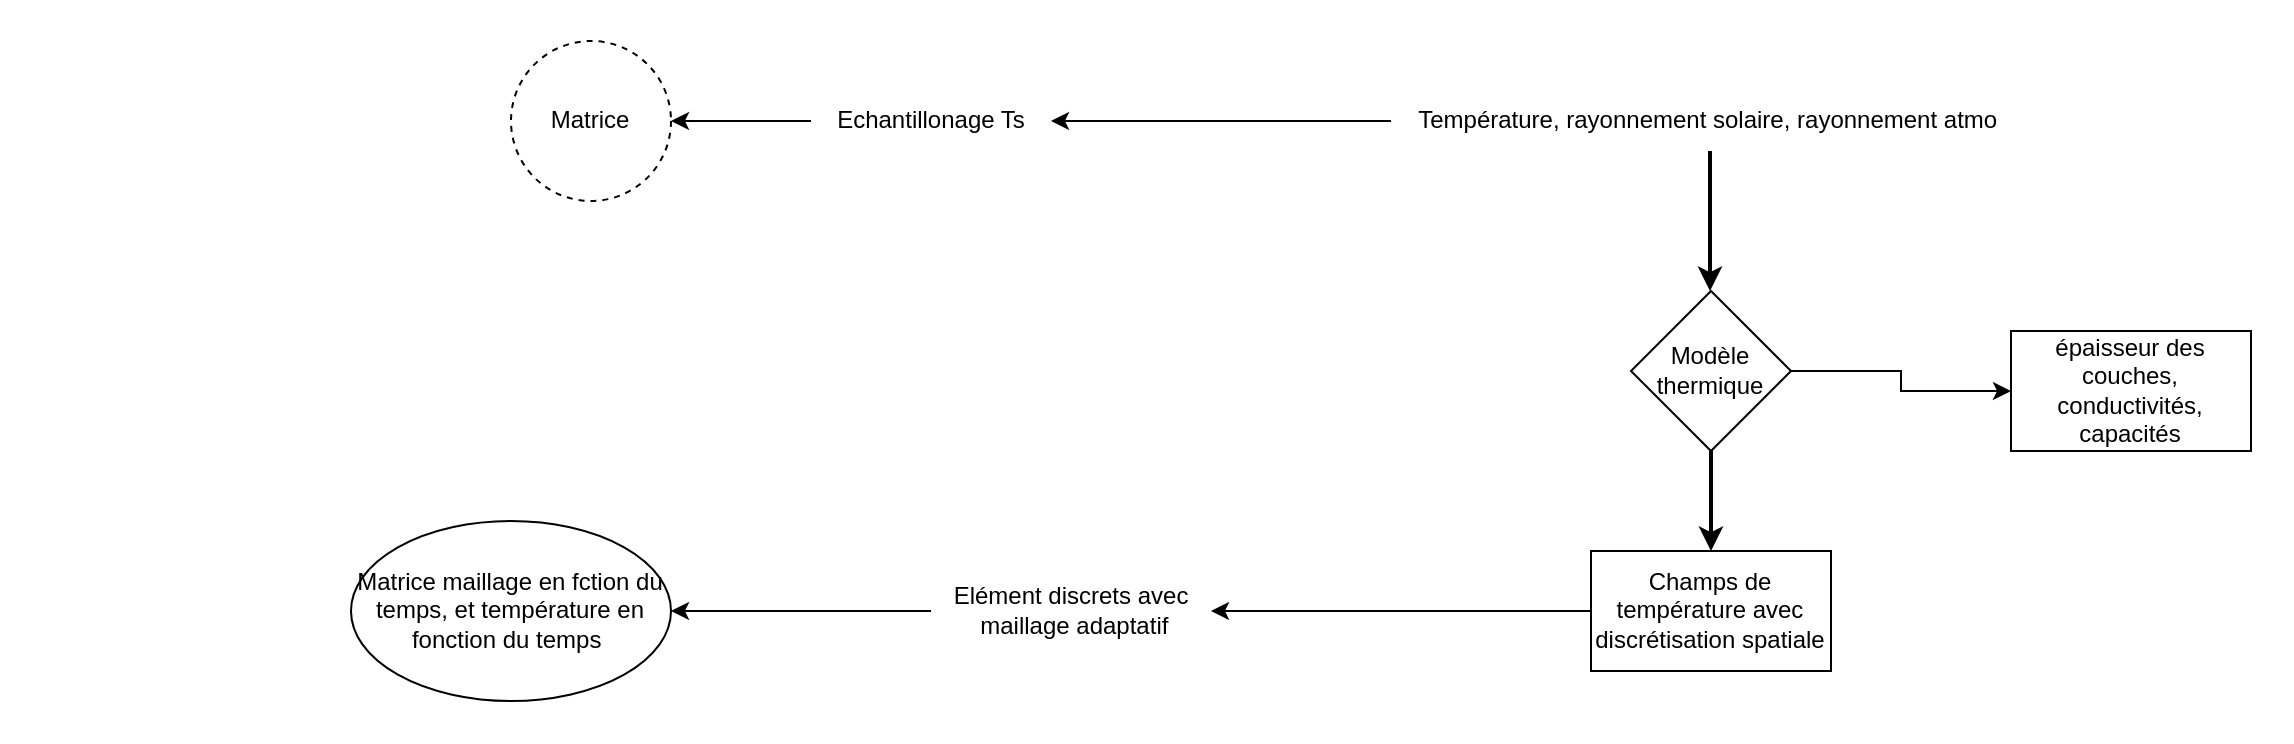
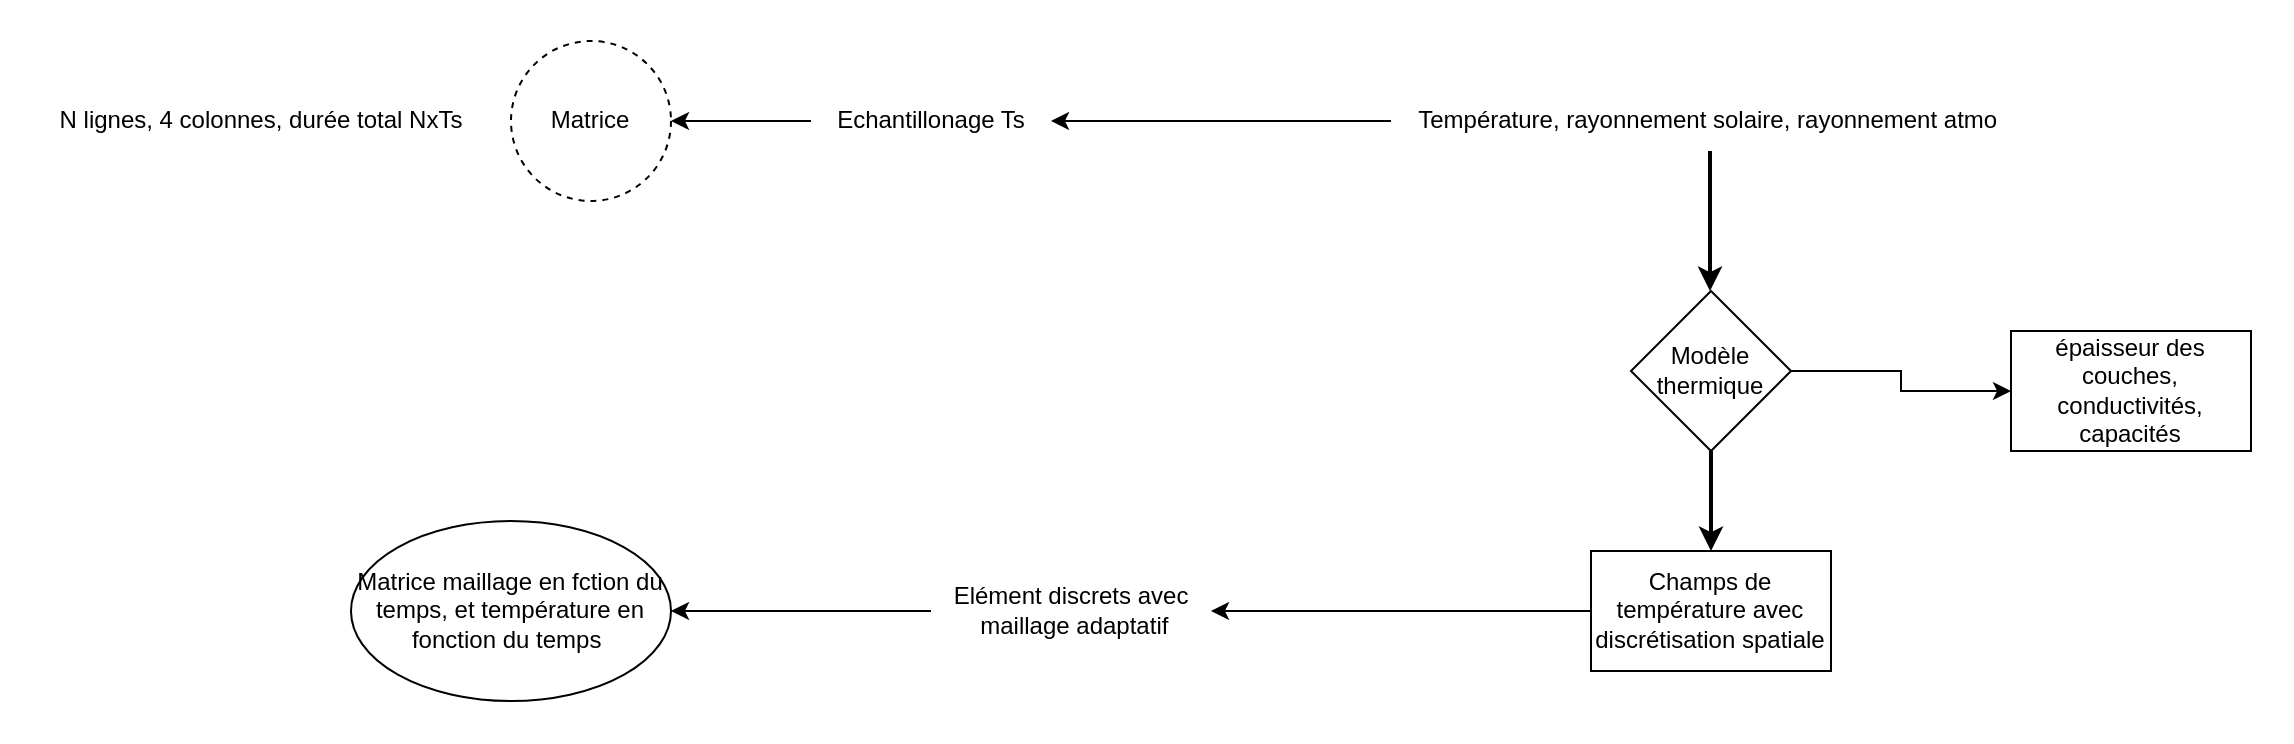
none -> (261, 121)
